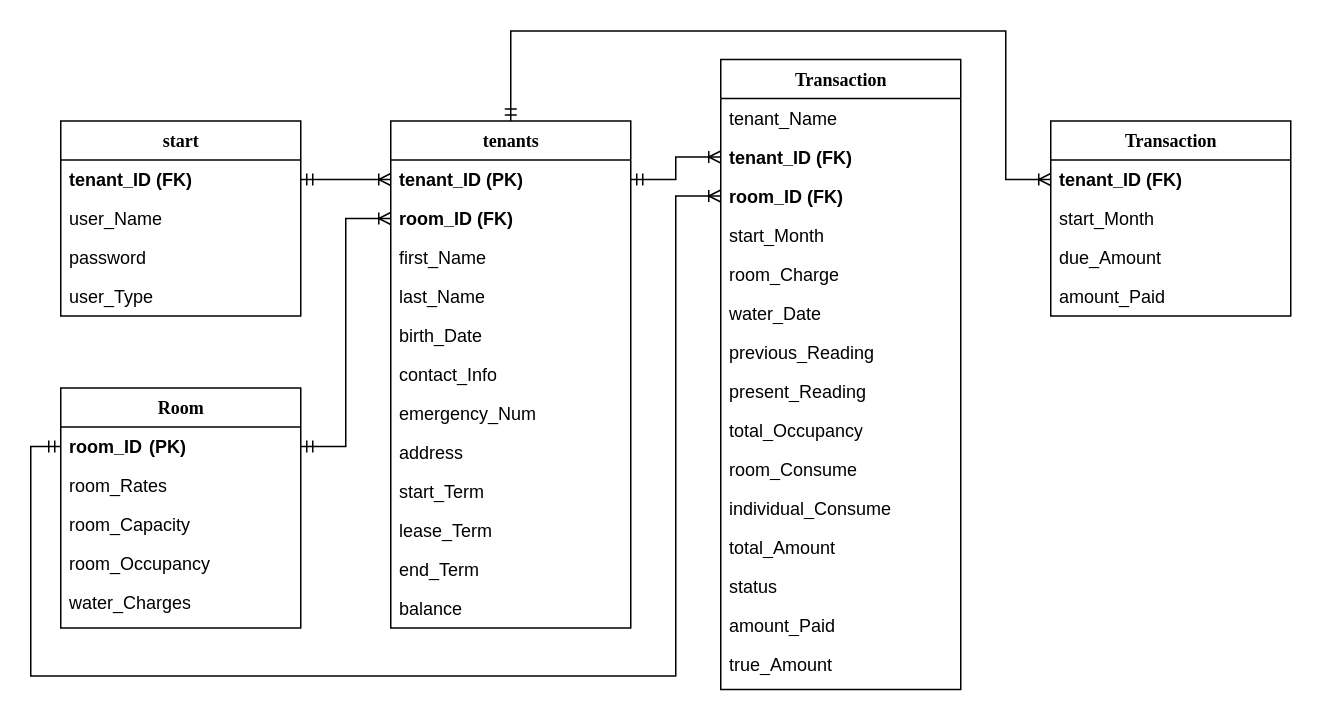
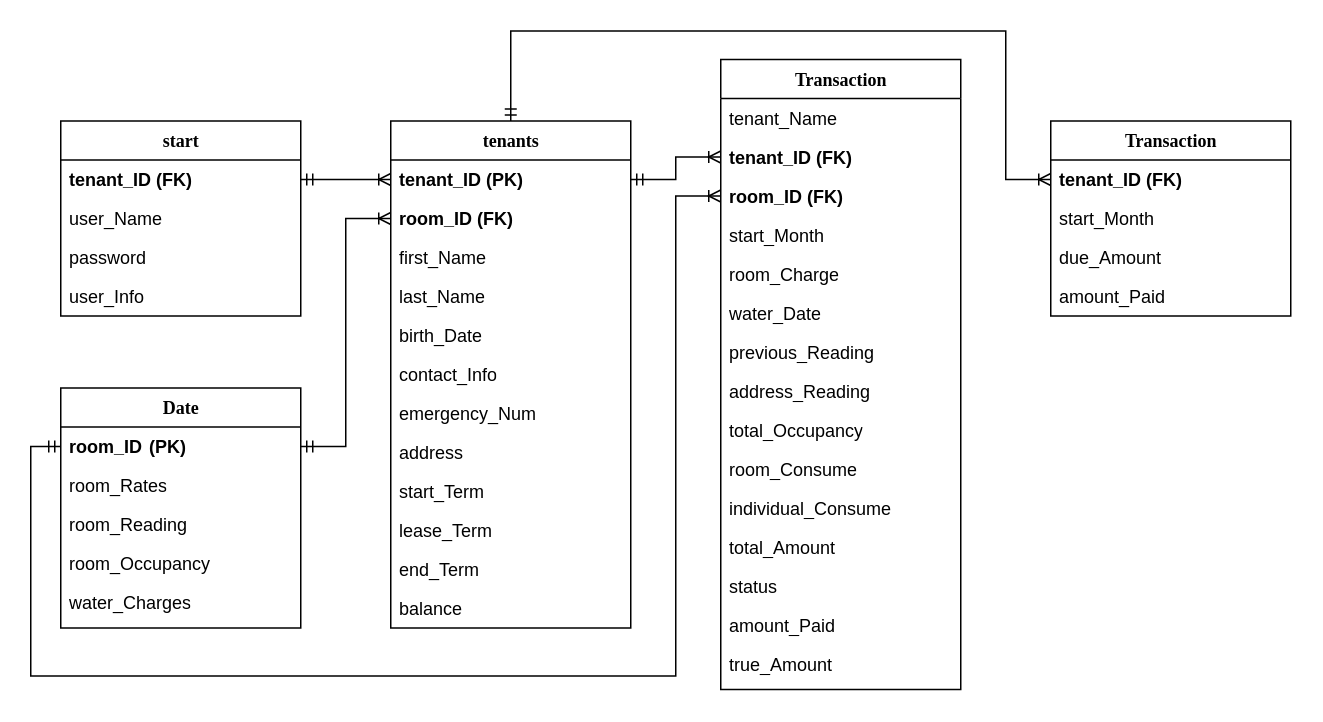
(115, 298) -> (115, 298)
(803, 393) -> (803, 393)
(182, 409) -> (182, 409)
(133, 526) -> (128, 526)
